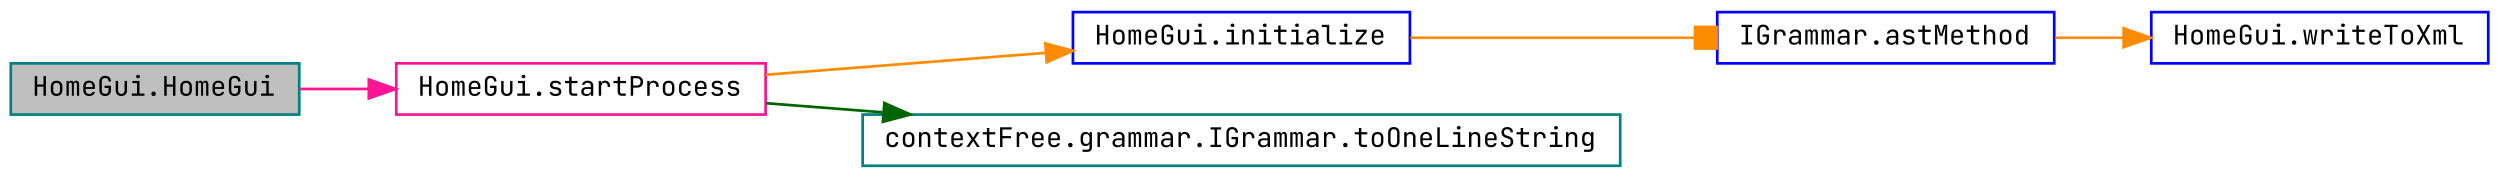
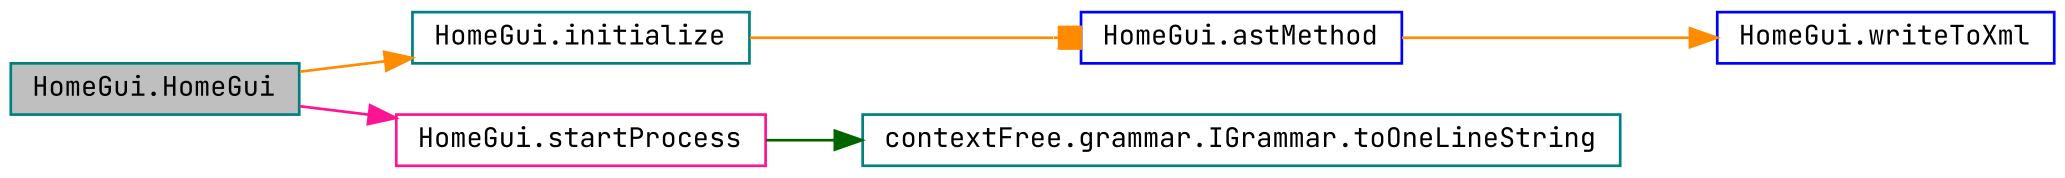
(1241, 38) -> (581, 38)
(1886, 38) -> (1241, 38)
(906, 64) -> (342, 66)
